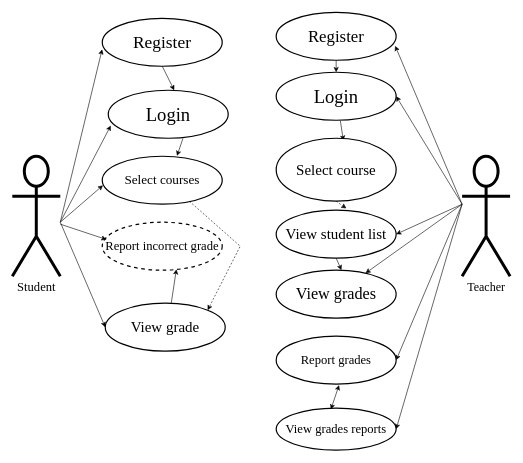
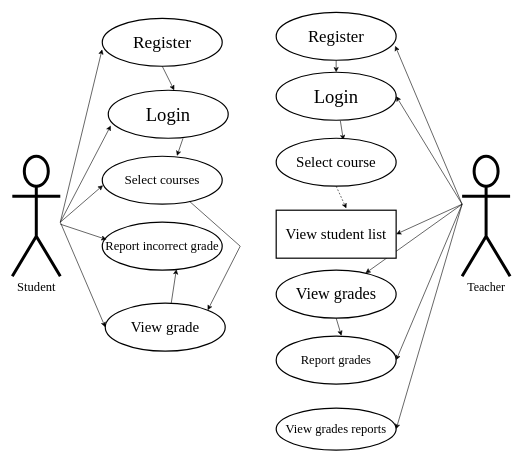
(336, 170) -> (336, 162)
(336, 234) -> (336, 234)
(162, 246) -> (162, 246)
(240, 246) -> (240, 246)
(338, 263) -> none
none -> (338, 325)
(335, 398) -> none
